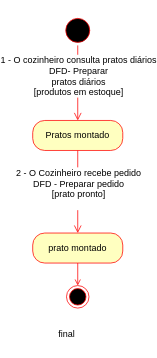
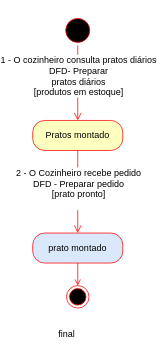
(78, 248) -> (78, 248)
